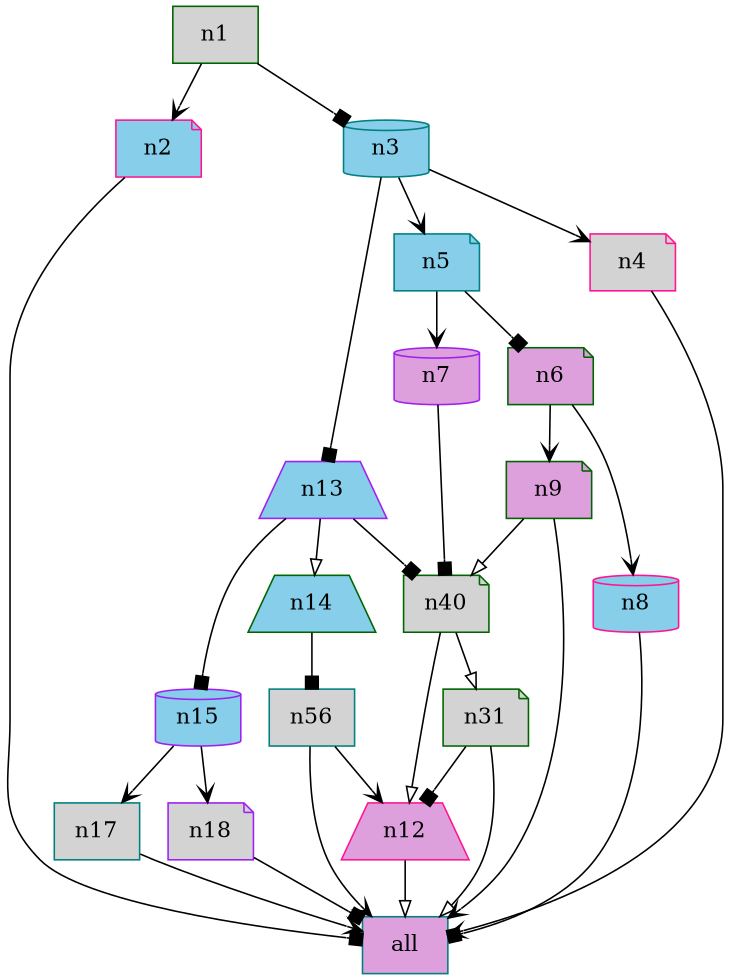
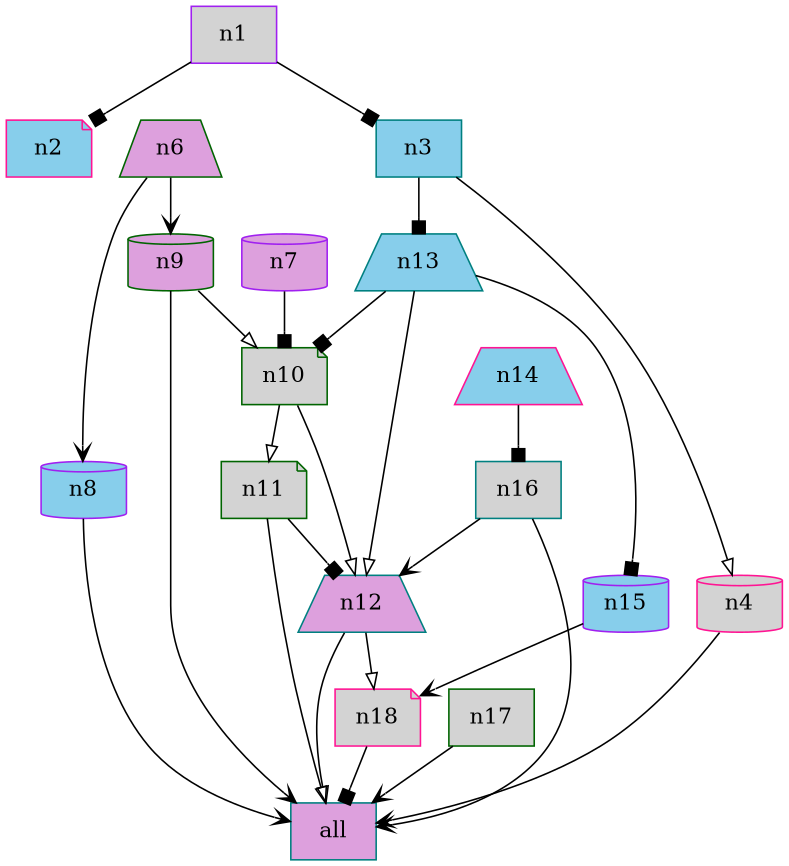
(216, 35) -> (234, 35)
(191, 85) -> (149, 87)
(386, 149) -> (419, 149)
(502, 202) -> (627, 343)
(437, 262) -> none
(633, 262) -> (740, 604)
(551, 376) -> (171, 149)
(323, 490) -> (419, 262)
(549, 490) -> (171, 262)
(318, 539) -> (392, 425)
(312, 604) -> (518, 376)
(446, 604) -> (284, 376)
(636, 604) -> (84, 490)
none -> (369, 653)
(10, 664) -> none
(312, 718) -> (518, 490)
(486, 718) -> (264, 490)
(153, 768) -> none
(616, 824) -> (123, 707)
(97, 831) -> (492, 718)
(211, 831) -> (378, 718)
(405, 831) -> (362, 604)
